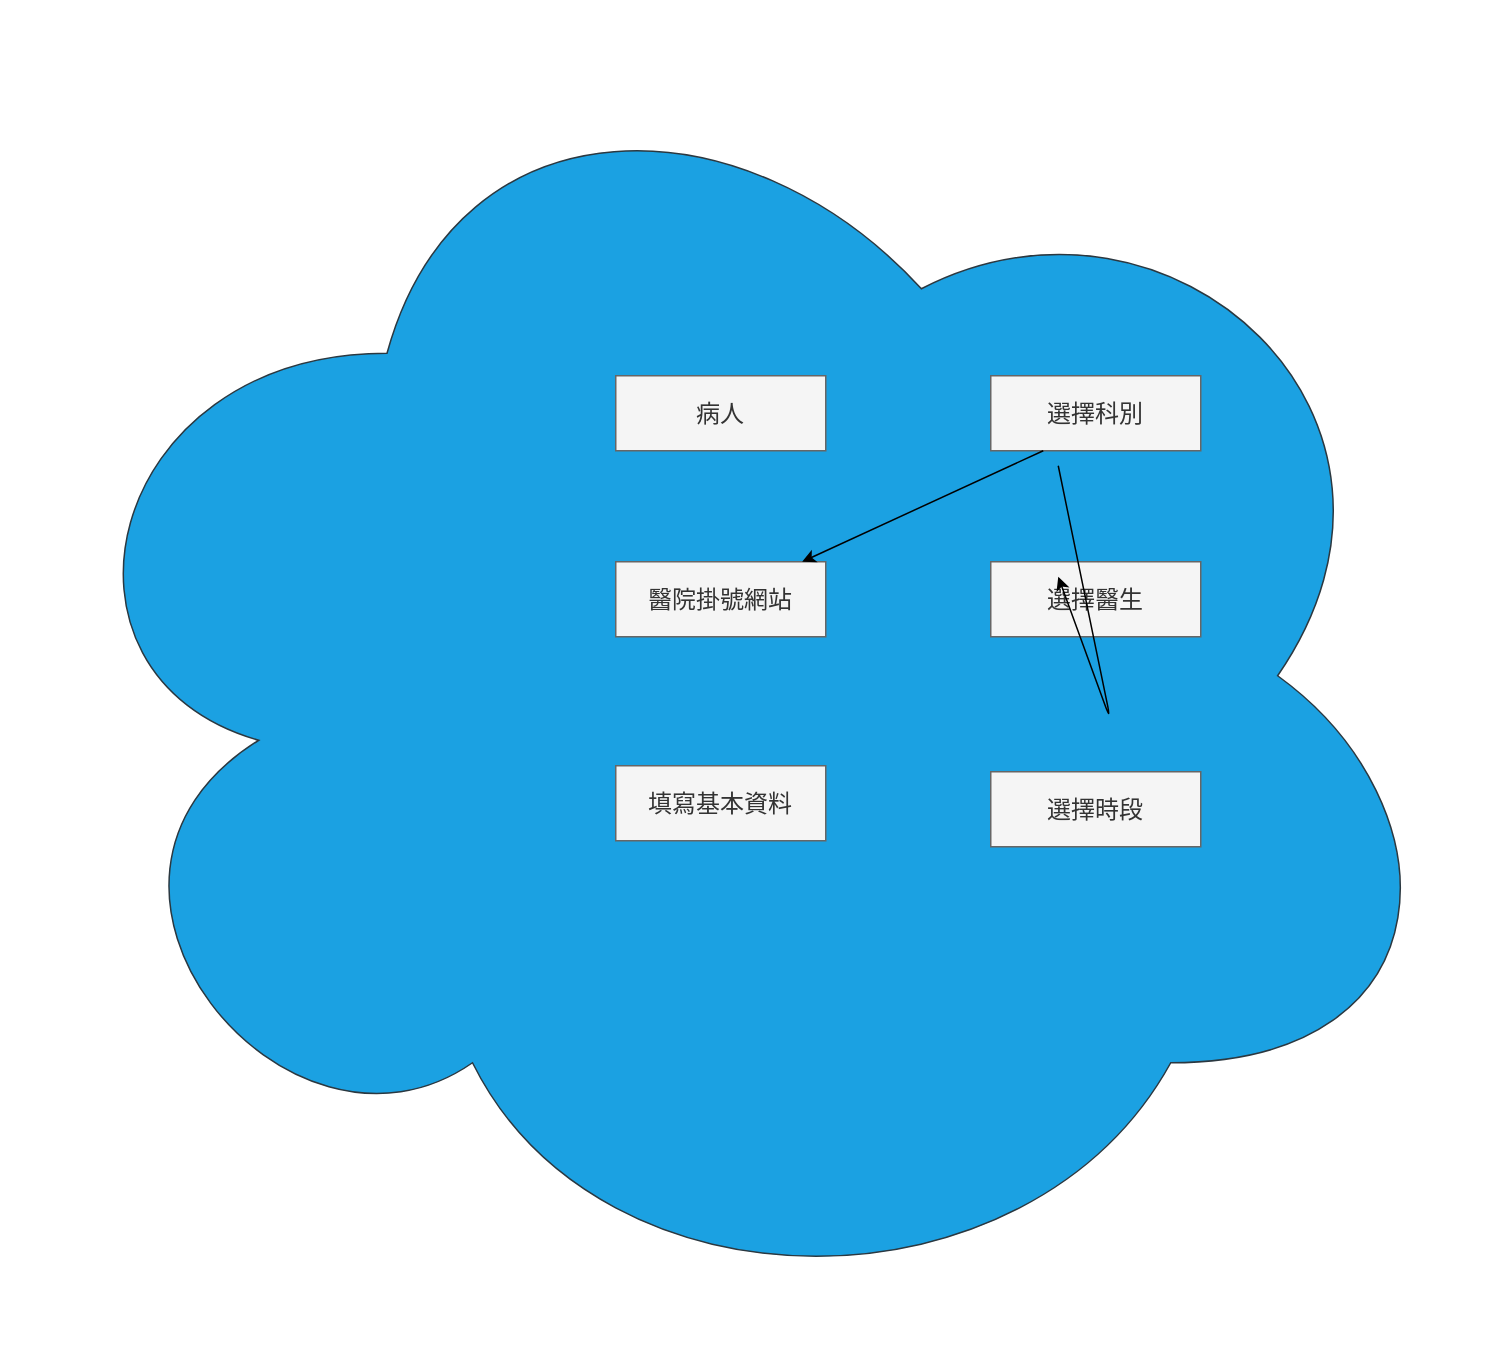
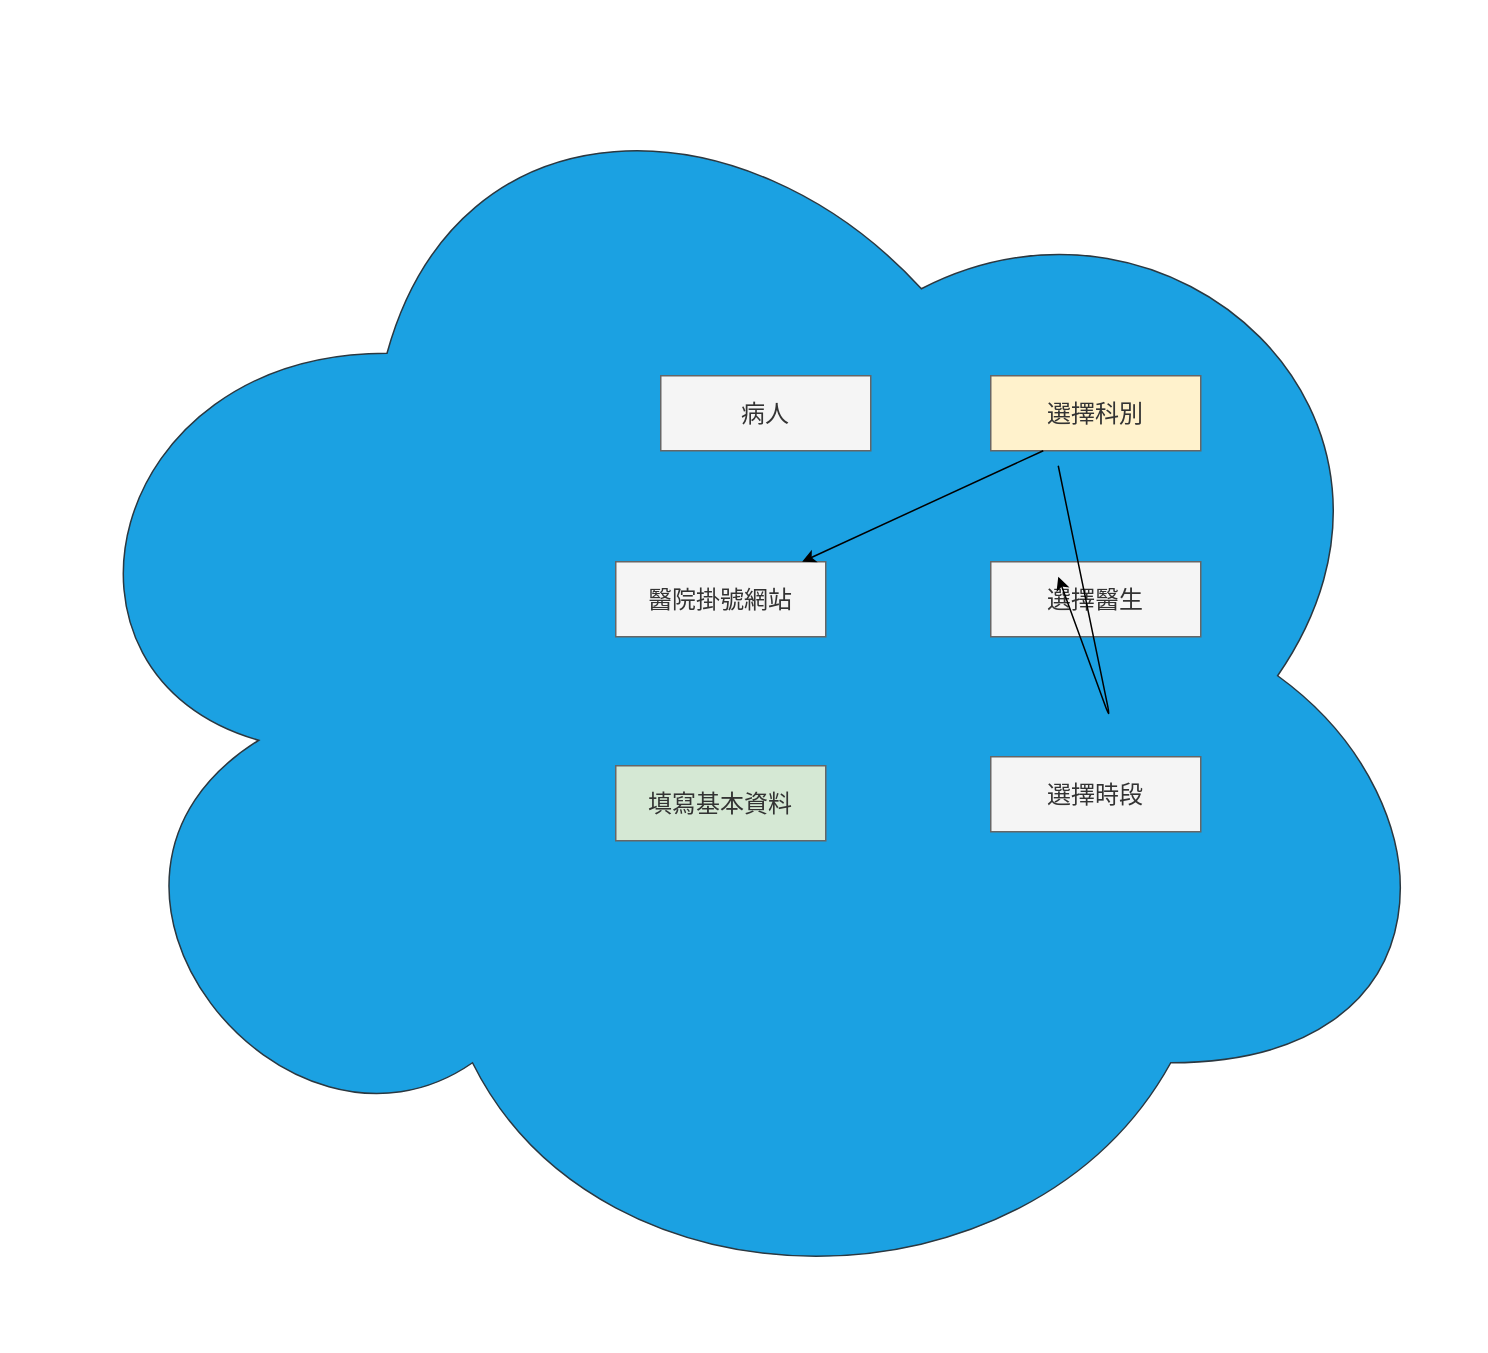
(721, 413) -> (766, 413)
(1096, 413) -> (1096, 413)
(721, 803) -> (721, 803)
(1096, 809) -> (1096, 794)
